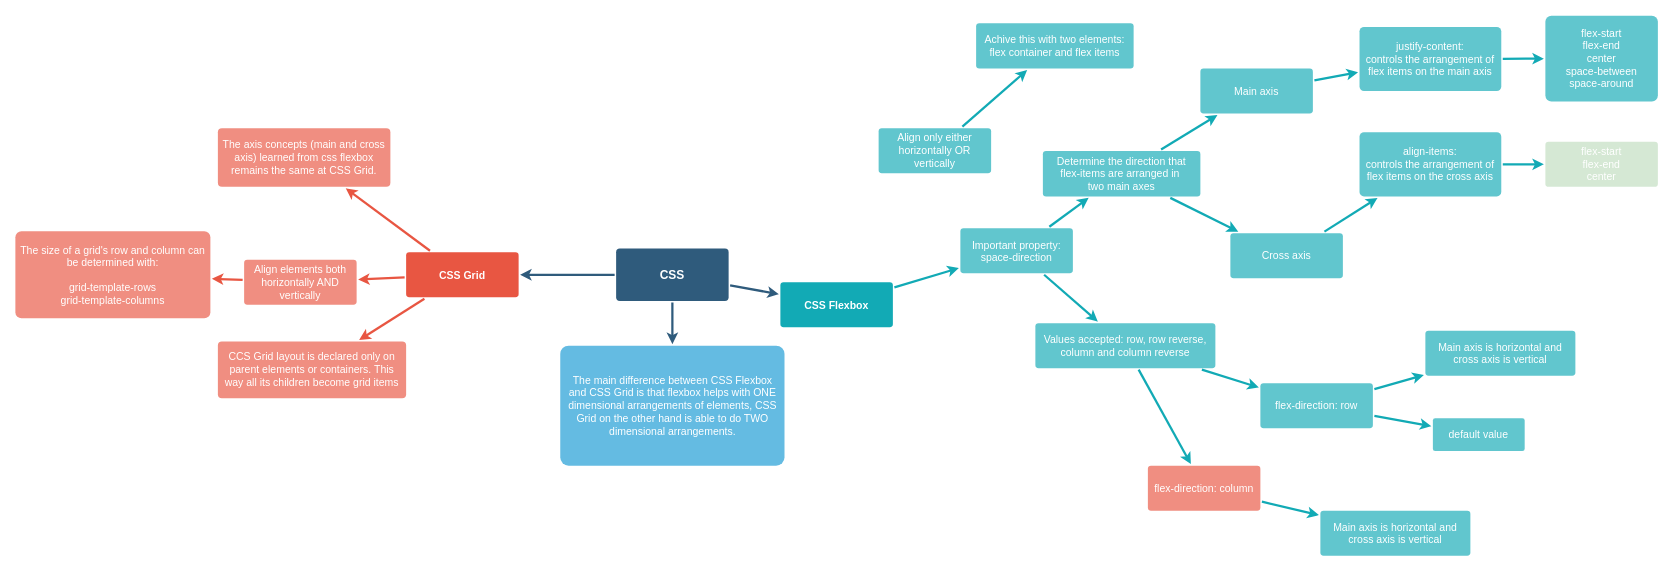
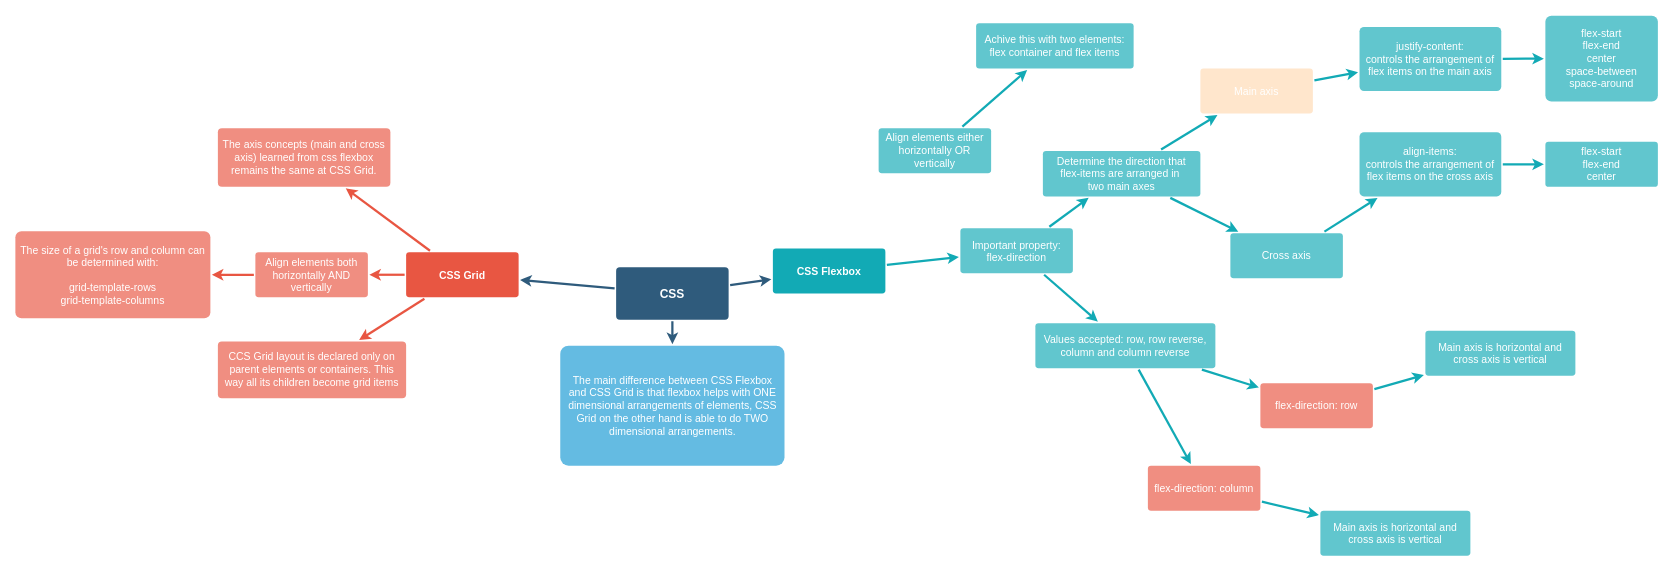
(1257, 91) -> (1257, 91)
(935, 150) -> (935, 150)
(1602, 164) -> (1602, 164)
(1017, 251) -> (1017, 251)
(672, 275) -> (672, 293)
(300, 282) -> (312, 275)
(837, 305) -> (829, 271)
(1317, 405) -> (1317, 405)
(1399, 420) -> none
(1479, 434) -> none
